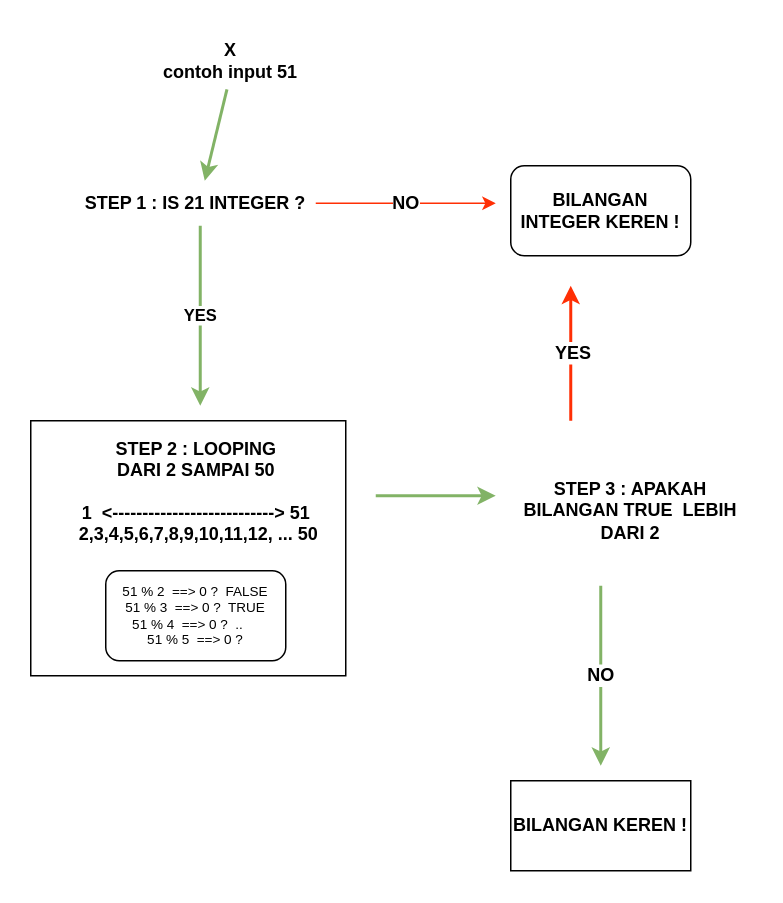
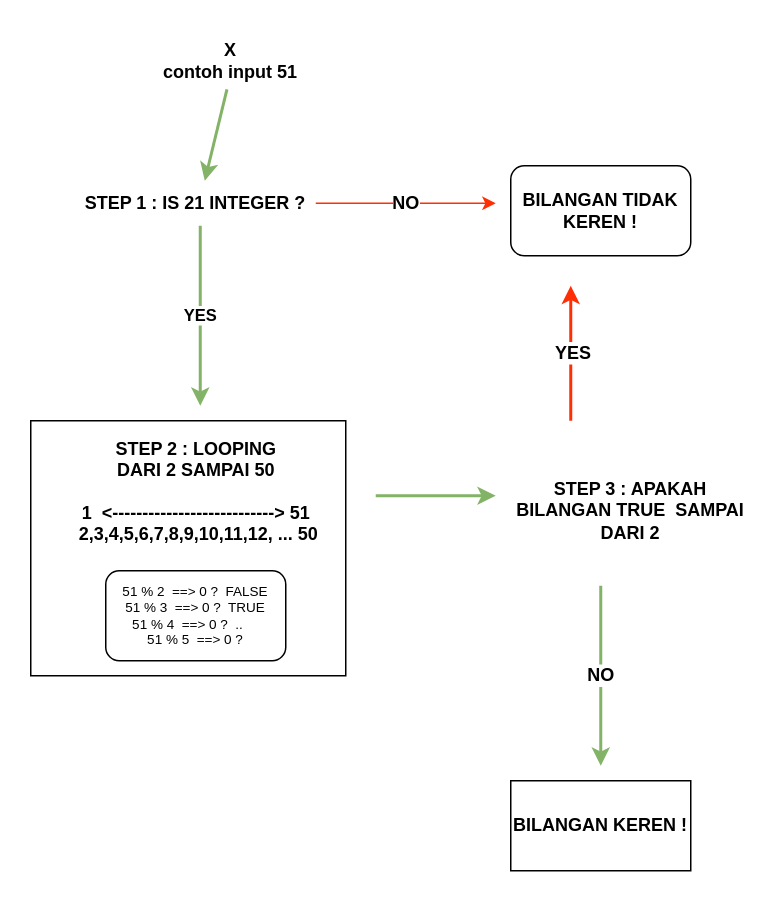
(601, 211) -> (601, 211)
(631, 511) -> (631, 511)
